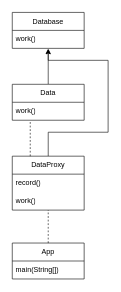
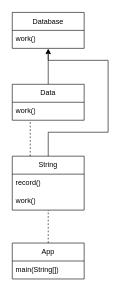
(48, 165) -> (48, 165)
